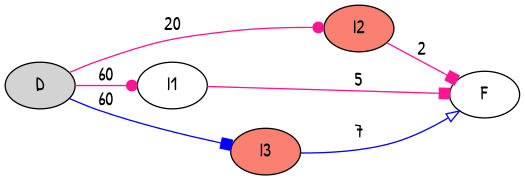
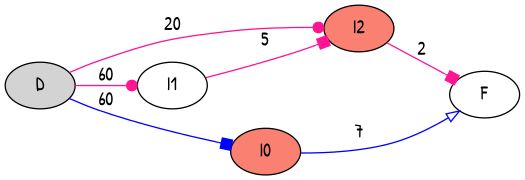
(322, 90) -> (261, 63)
(266, 152) -> (266, 152)
